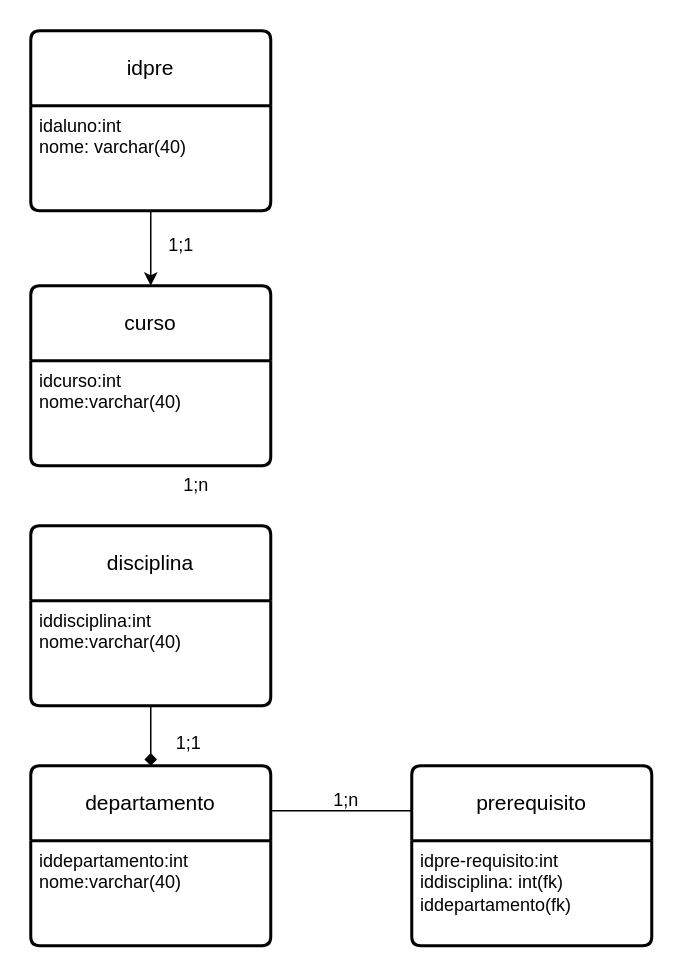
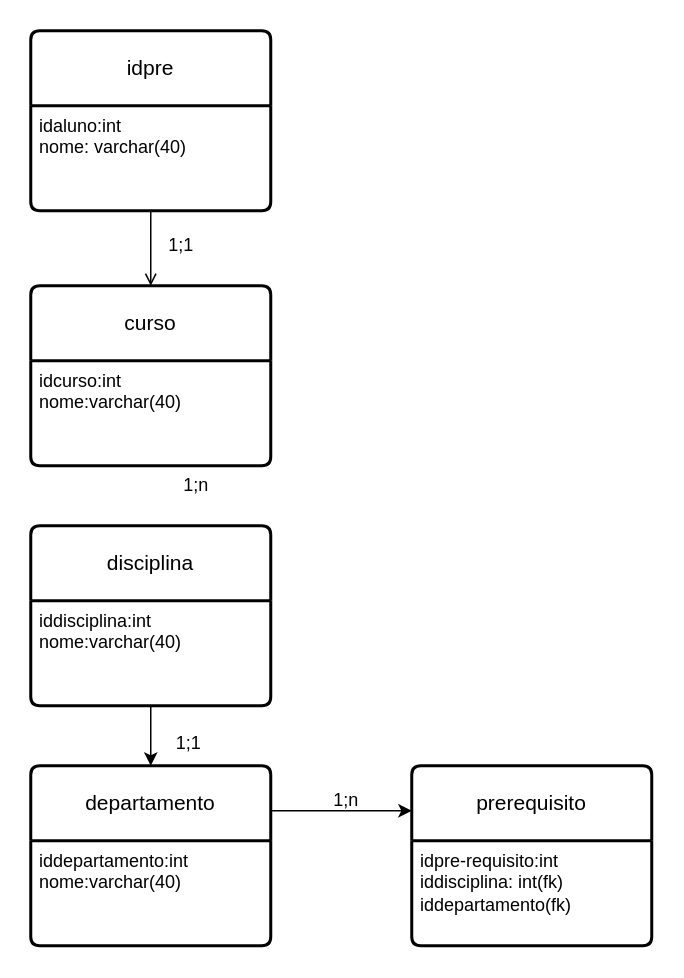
(151, 274) -> (151, 276)
(151, 753) -> (151, 754)
(404, 811) -> (400, 811)
